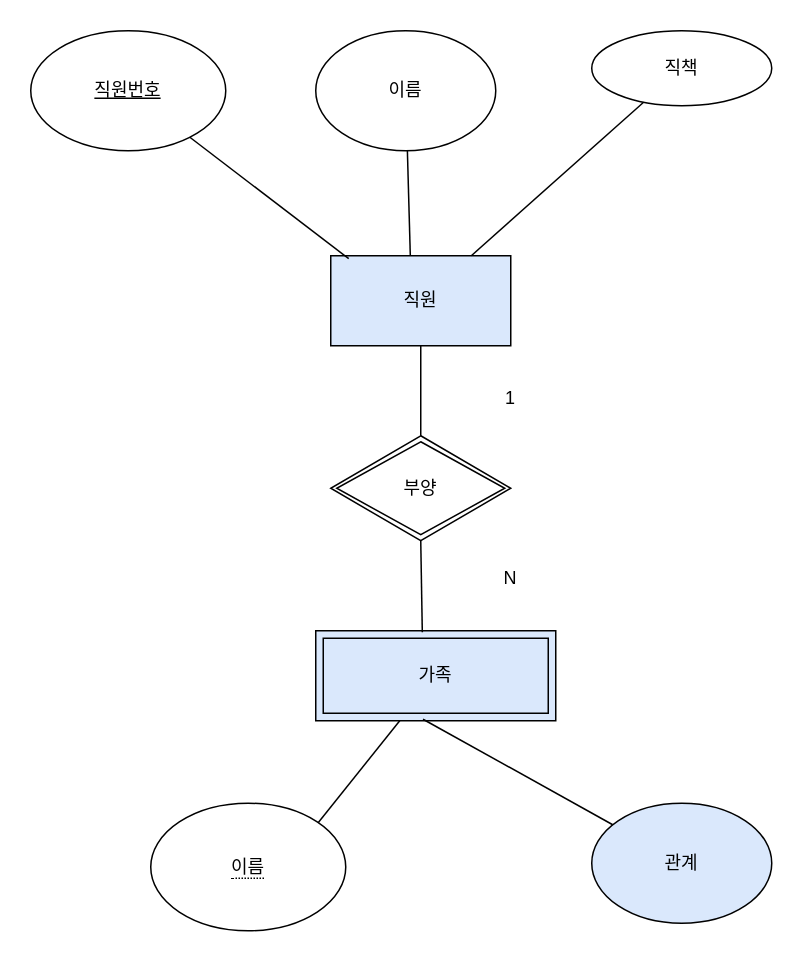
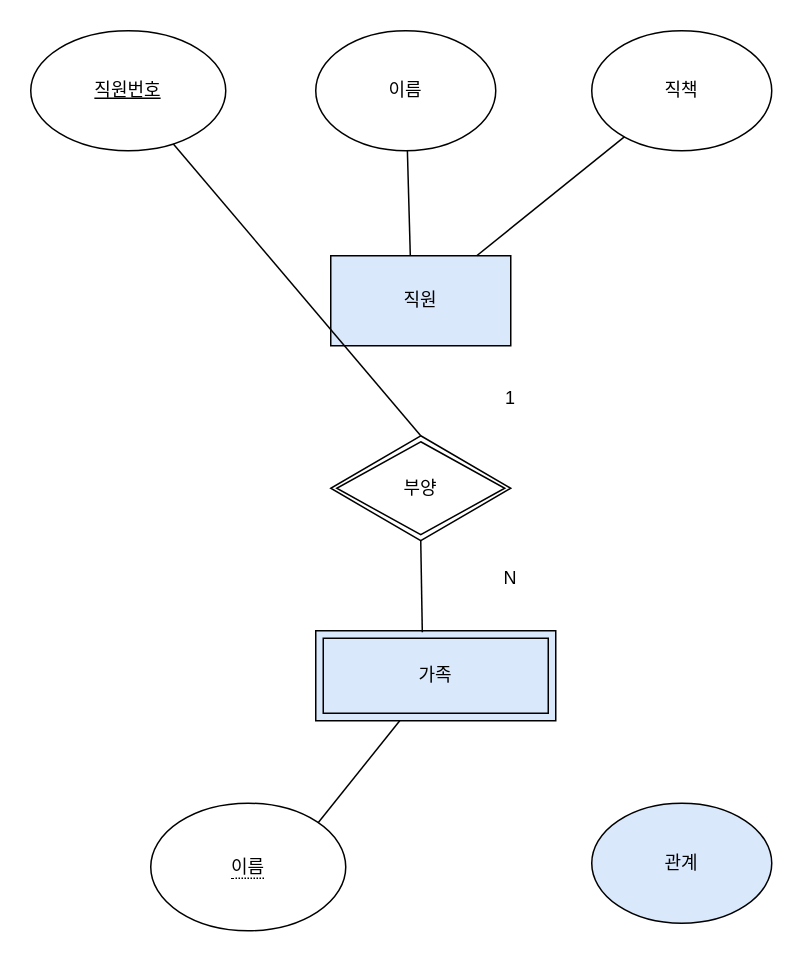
(682, 68) -> (682, 91)
(269, 198) -> none
(421, 391) -> (297, 290)
(518, 772) -> none
